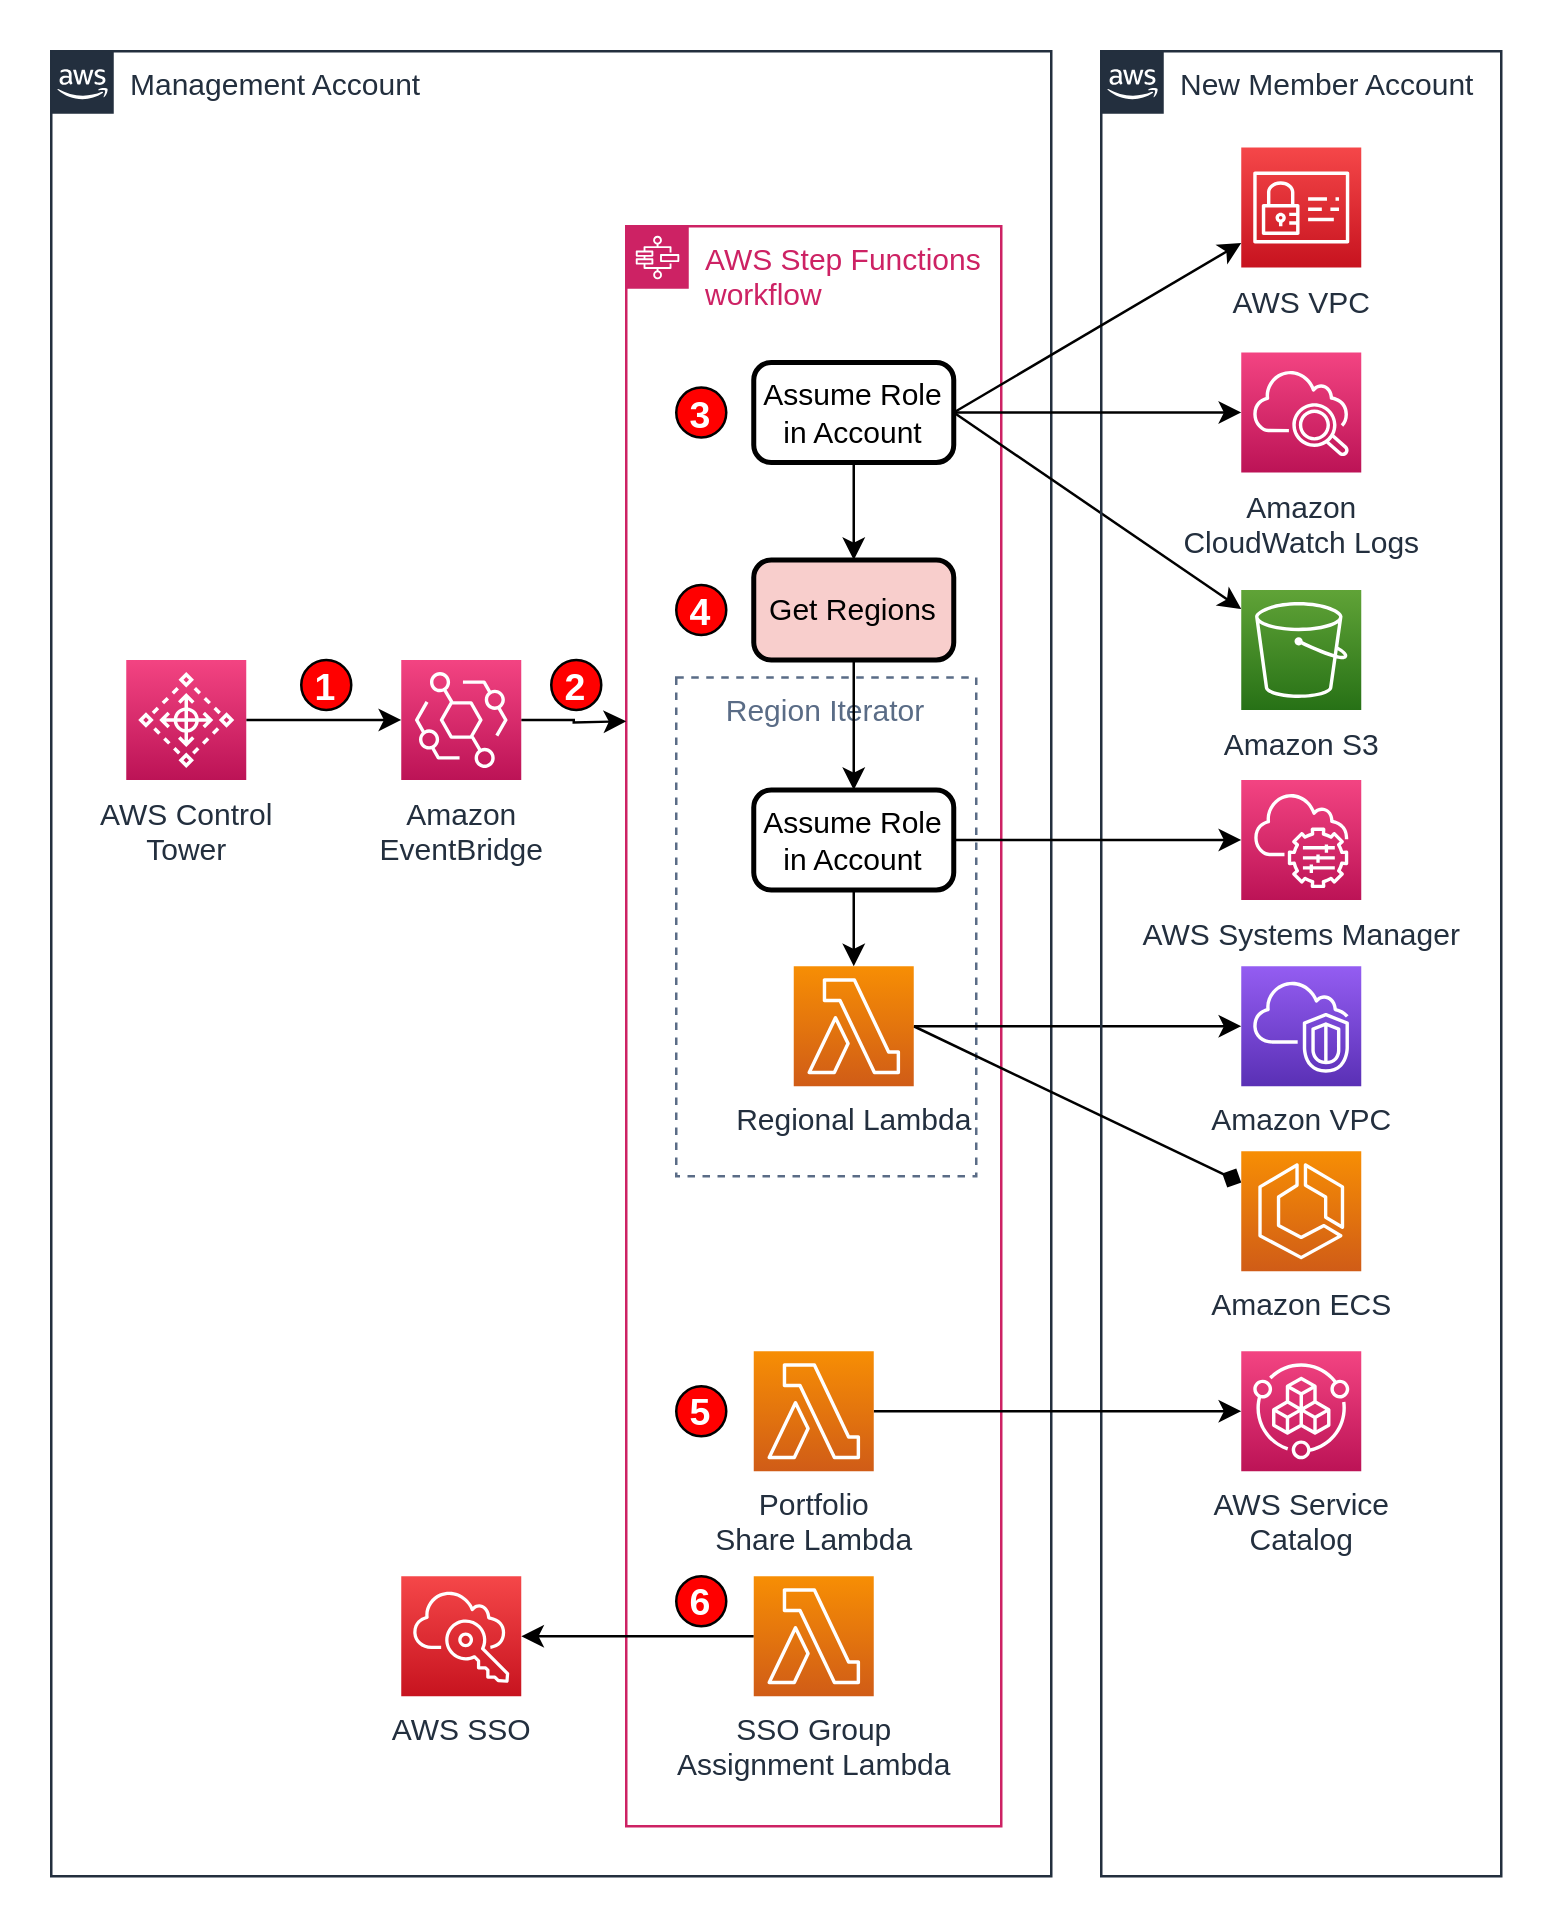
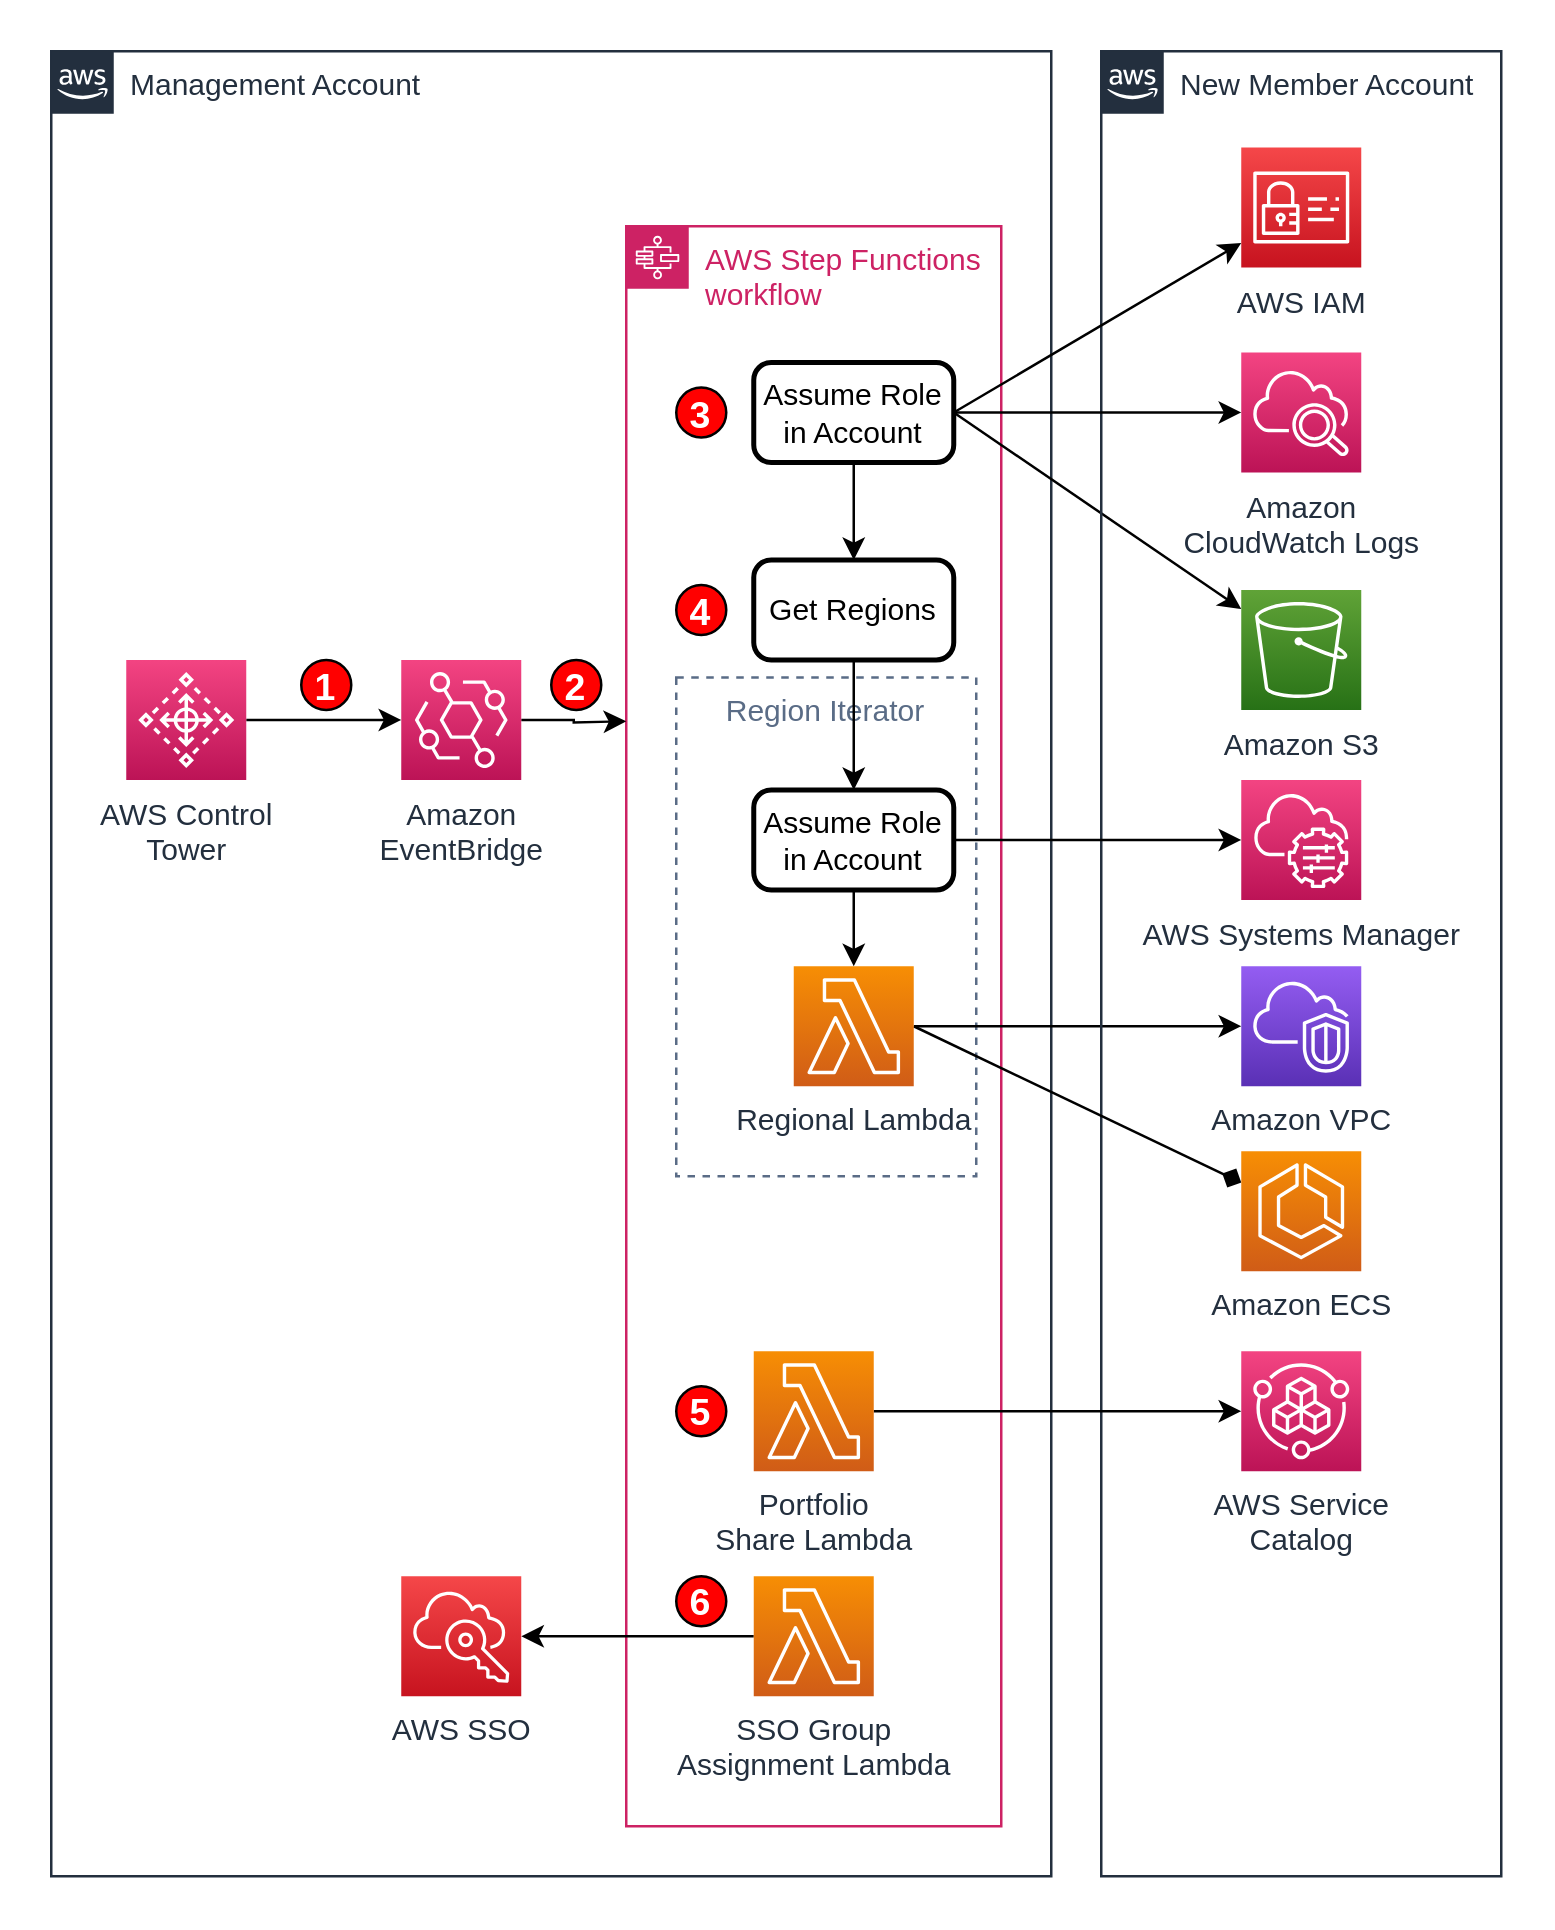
(1303, 304) -> (1303, 304)
(854, 610) -> (854, 610)
